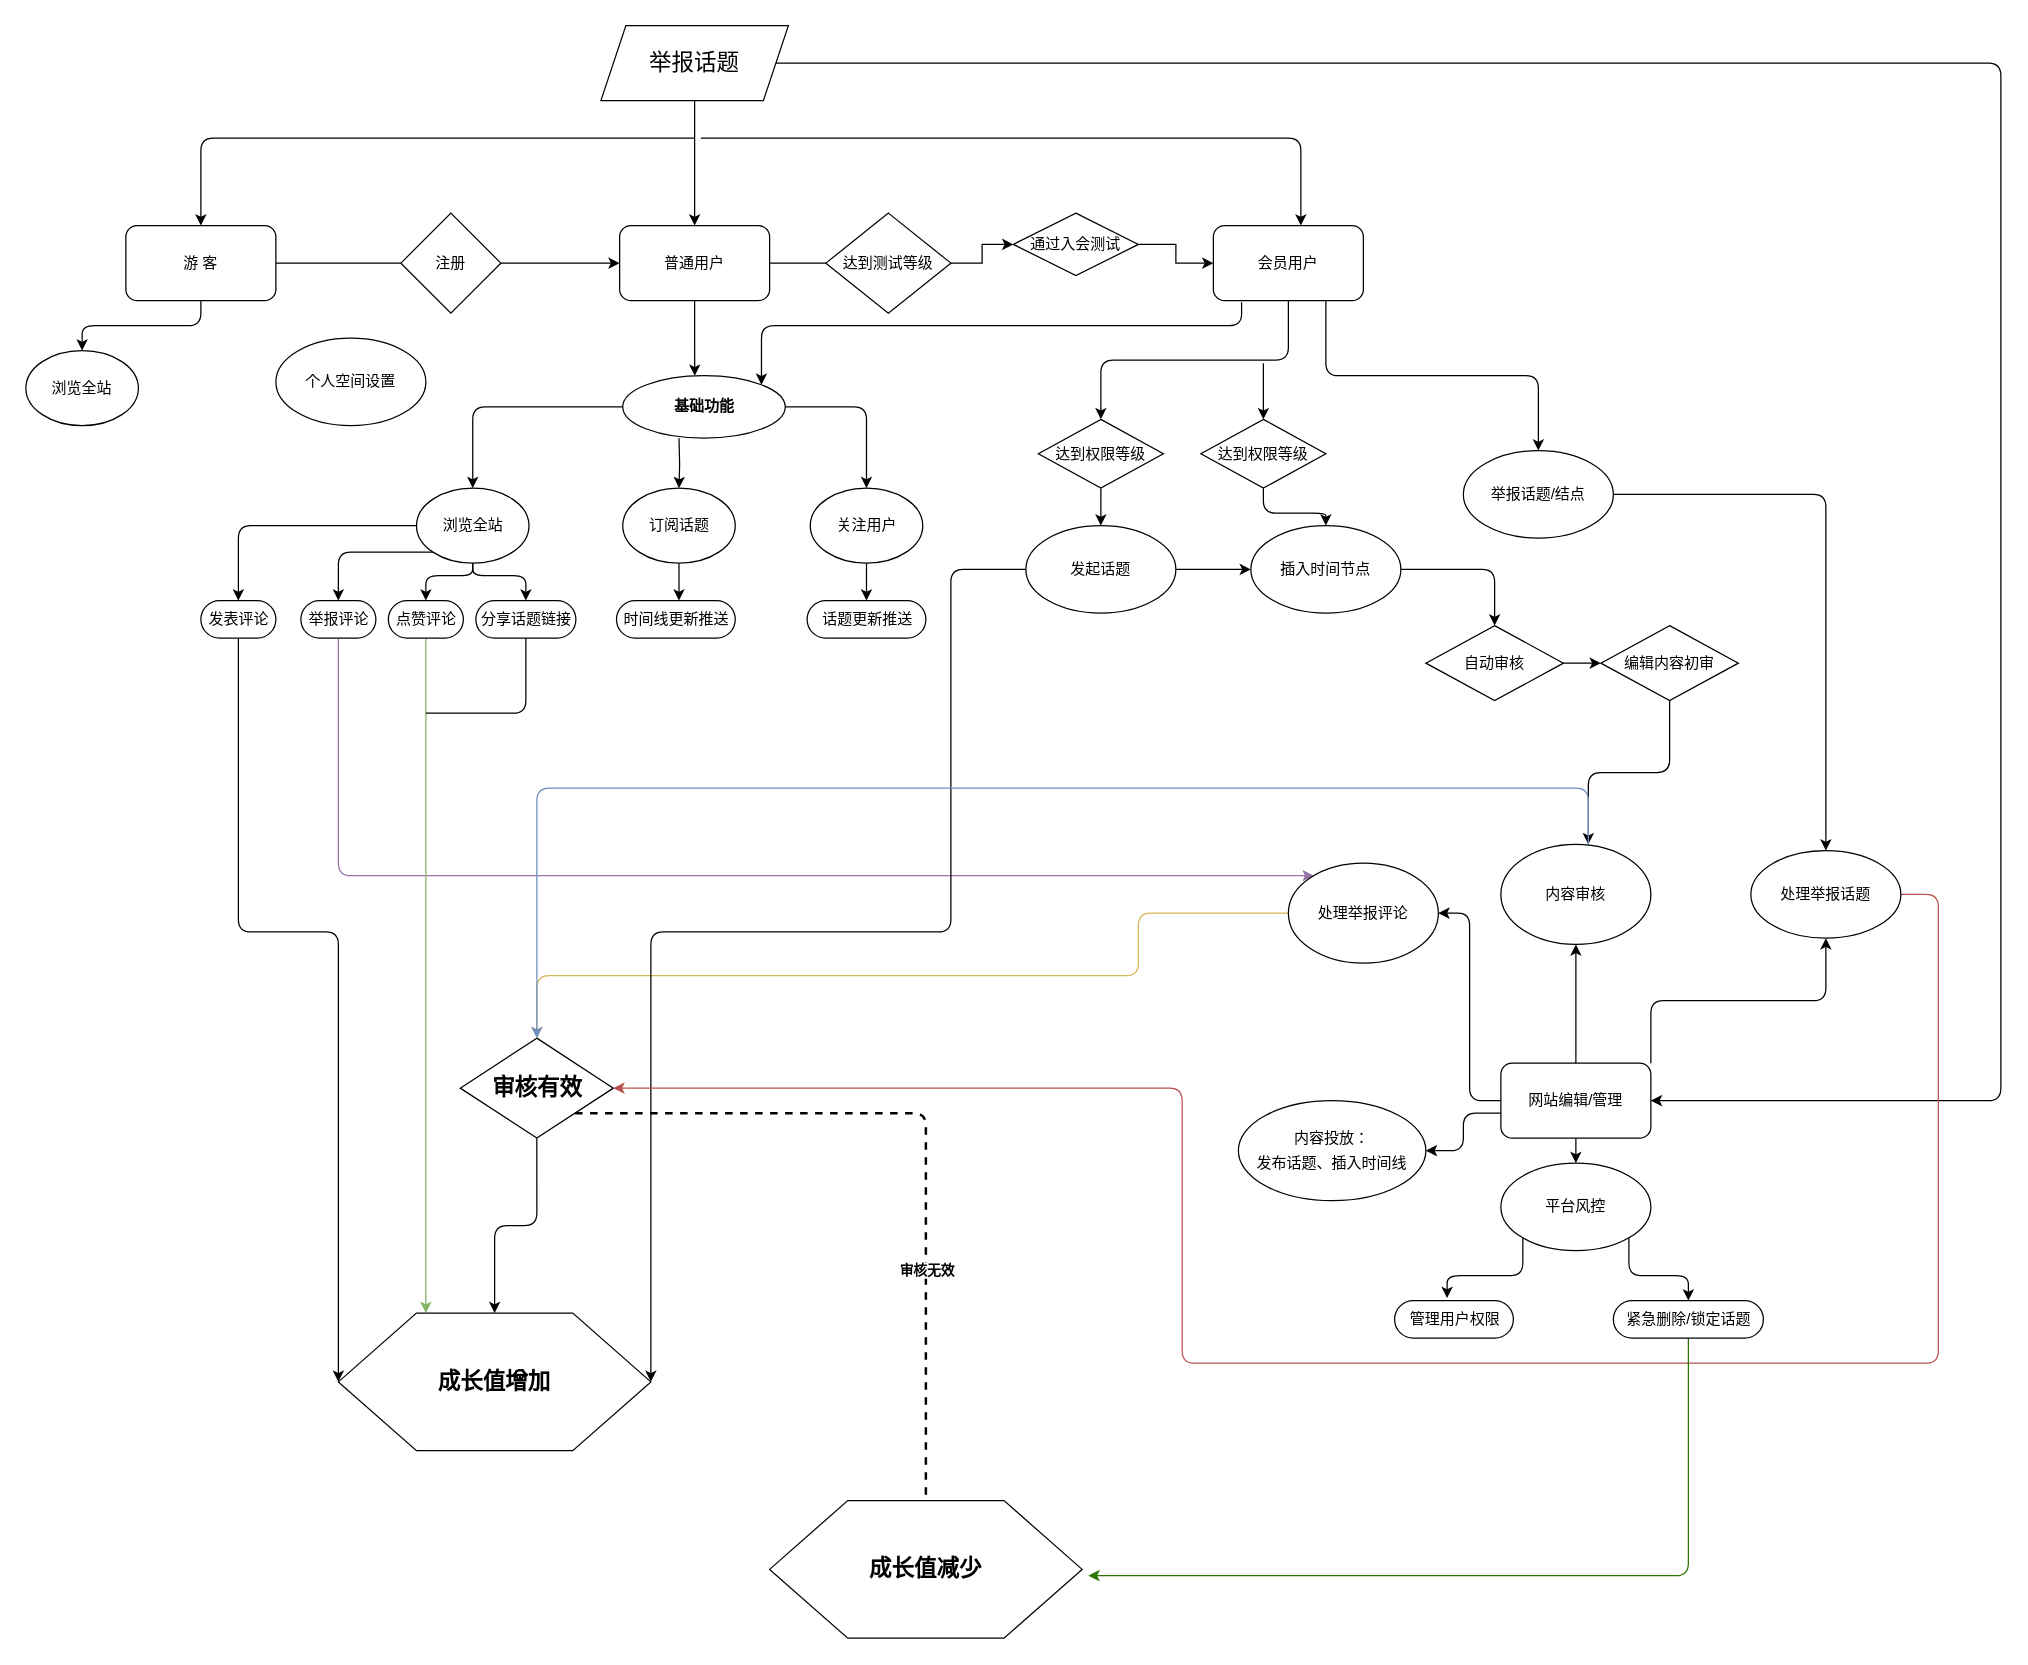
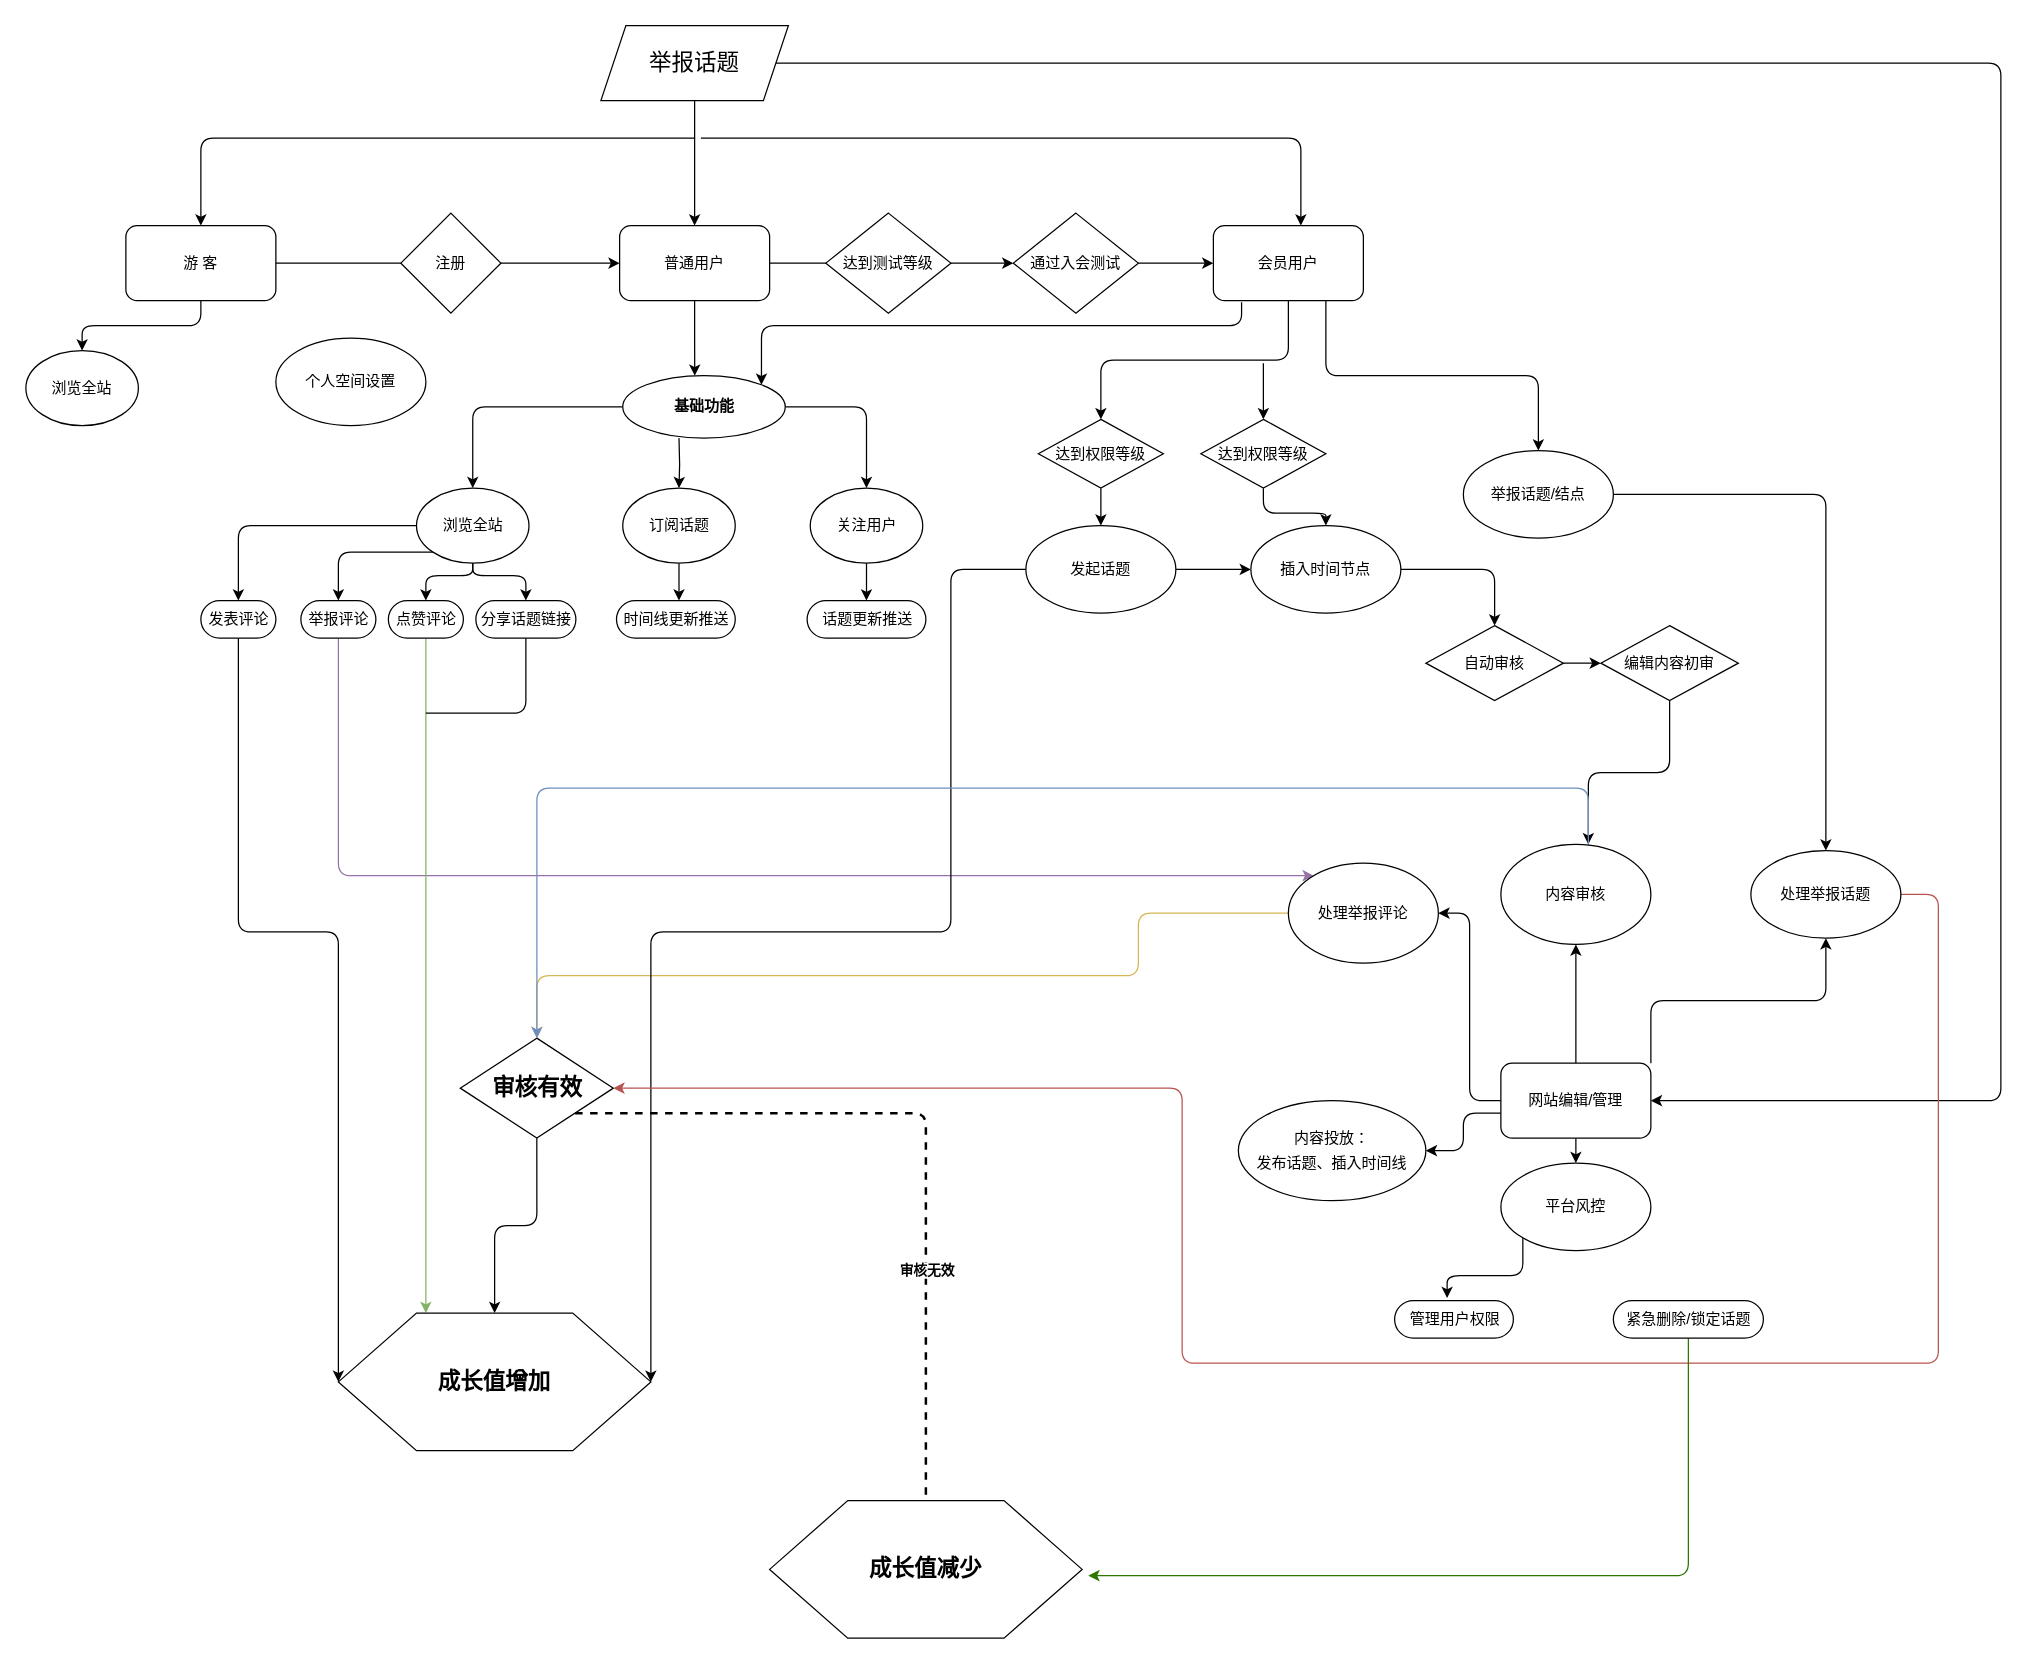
(1076, 244) -> (1076, 263)
(1648, 1276) -> none
